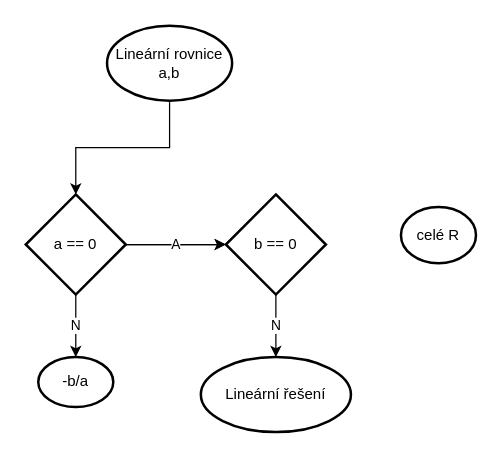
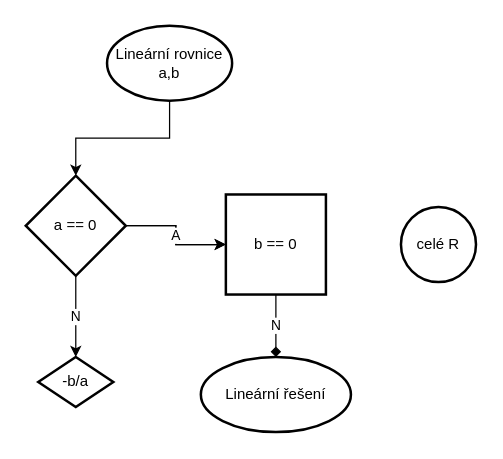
(438, 235) -> (438, 244)
(76, 244) -> (76, 226)
(276, 244) -> (276, 244)
(276, 347) -> (276, 346)
(76, 382) -> (76, 382)
